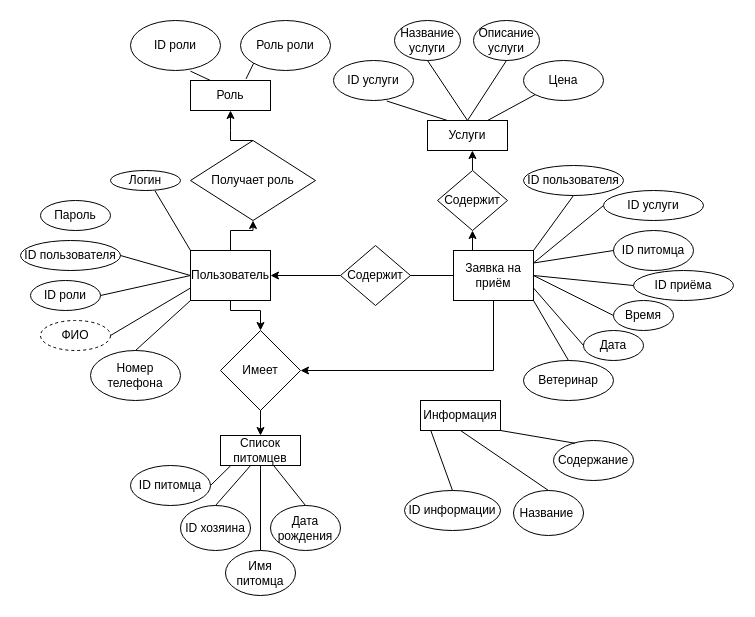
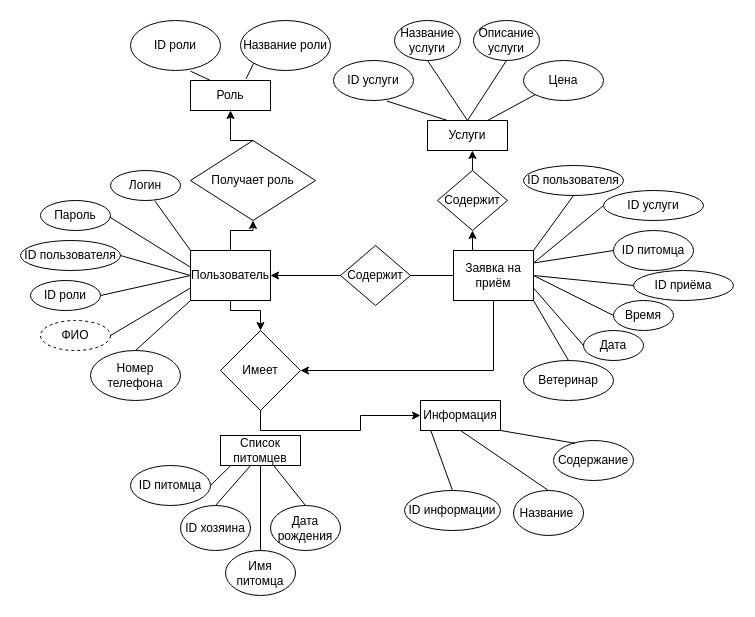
(286, 46) -> (286, 46)
(146, 181) -> (146, 186)
none -> (150, 242)
(261, 427) -> (342, 431)
